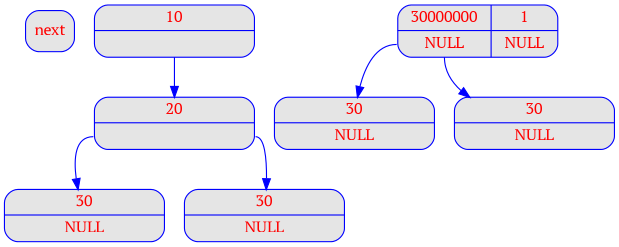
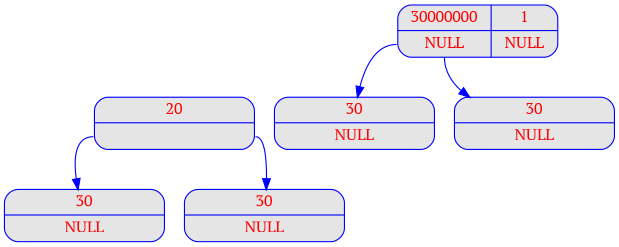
(50, 31) -> none
(174, 31) -> none
